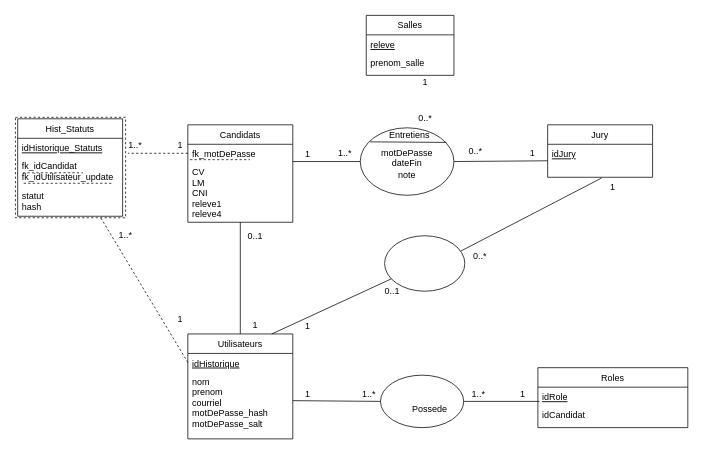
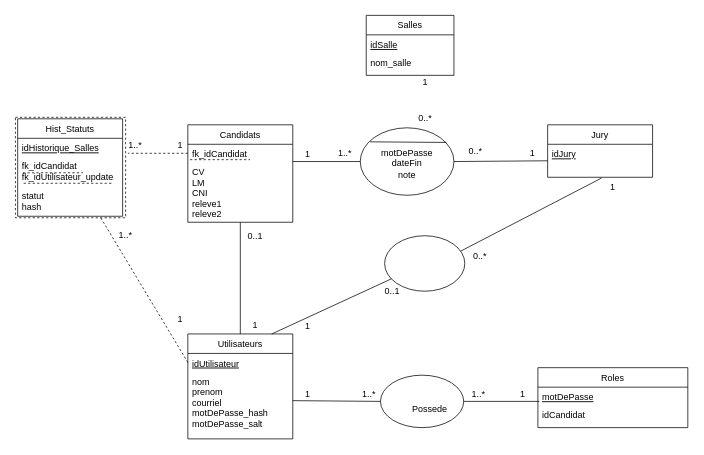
(384, 45) -> (385, 45)
(398, 63) -> (391, 63)
(410, 135) -> none
(69, 149) -> (64, 149)
(225, 155) -> (222, 155)
(197, 173) -> (197, 173)
(219, 364) -> (220, 364)
(555, 398) -> (567, 398)
